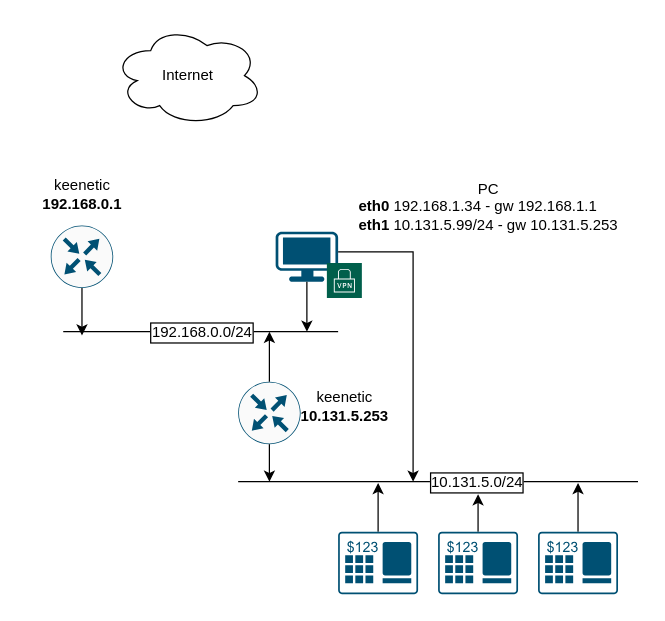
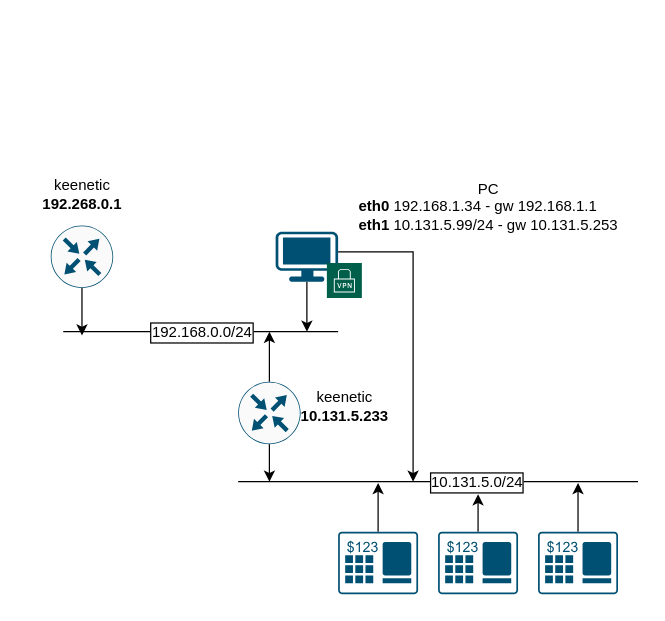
(188, 76) -> none
(83, 194) -> (83, 194)
(345, 407) -> (345, 407)
